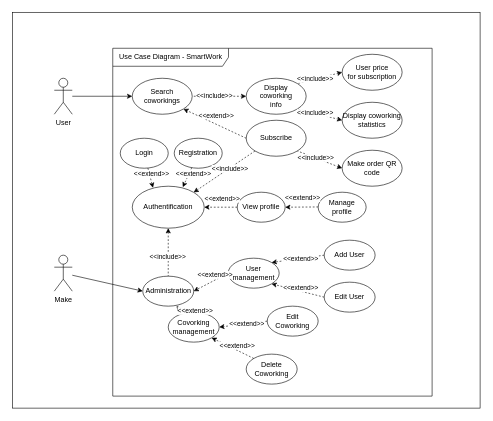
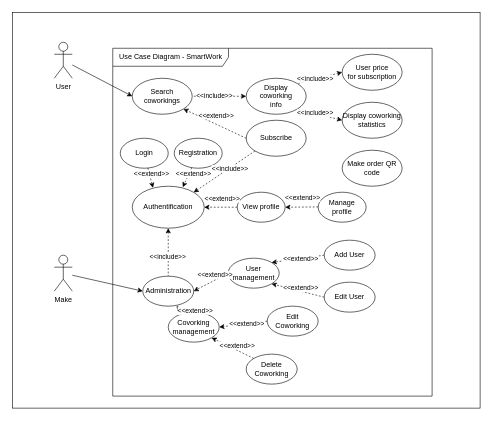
(63, 96) -> (63, 60)
(322, 160) -> none
